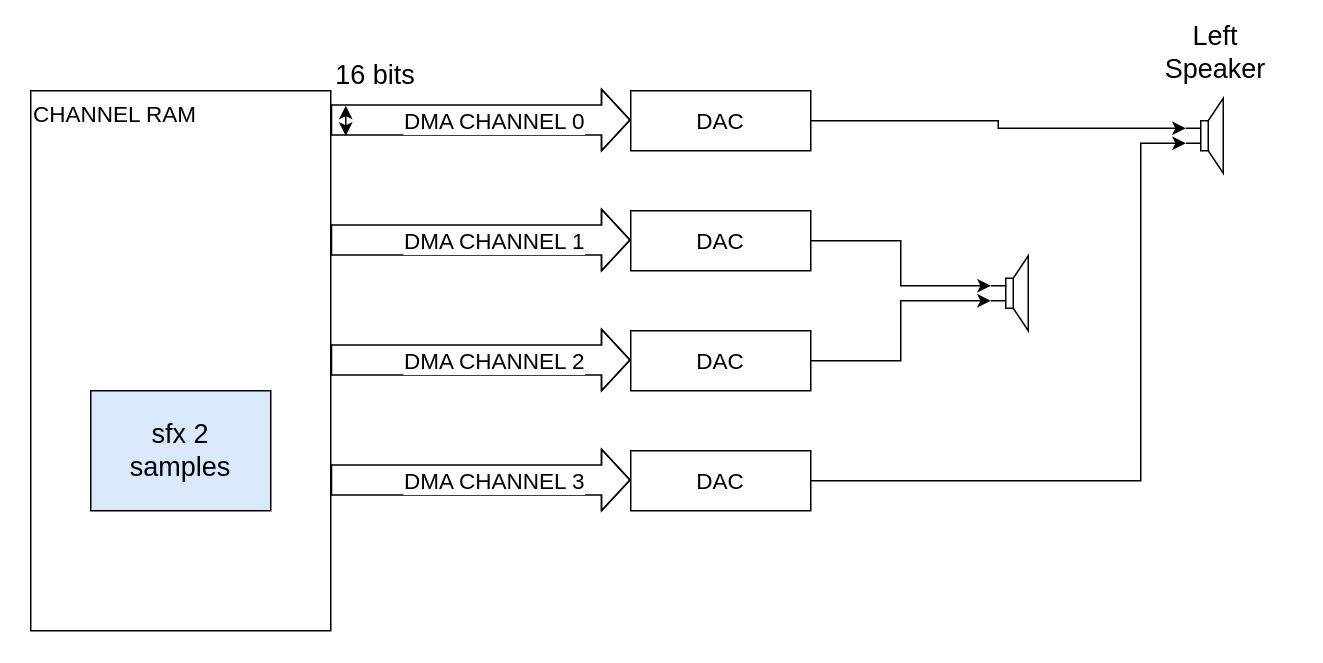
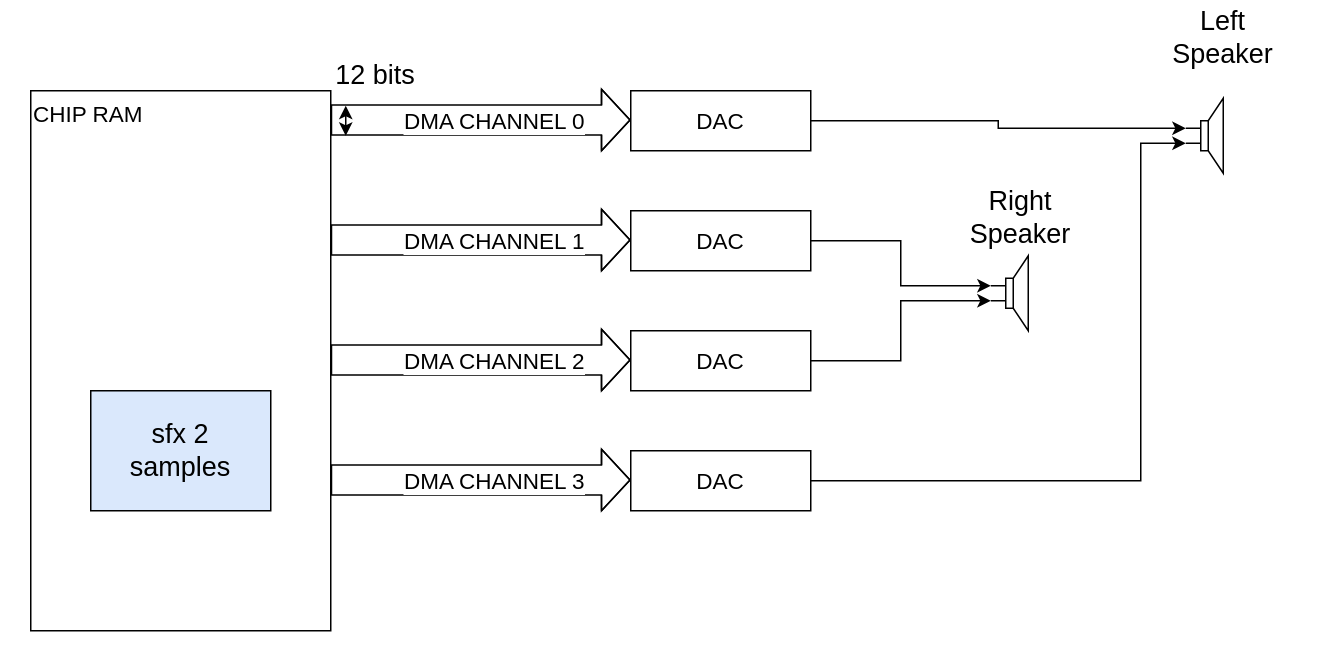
(1216, 53) -> (1223, 38)
(376, 76) -> (376, 76)
(87, 113) -> (72, 113)
none -> (1021, 218)
